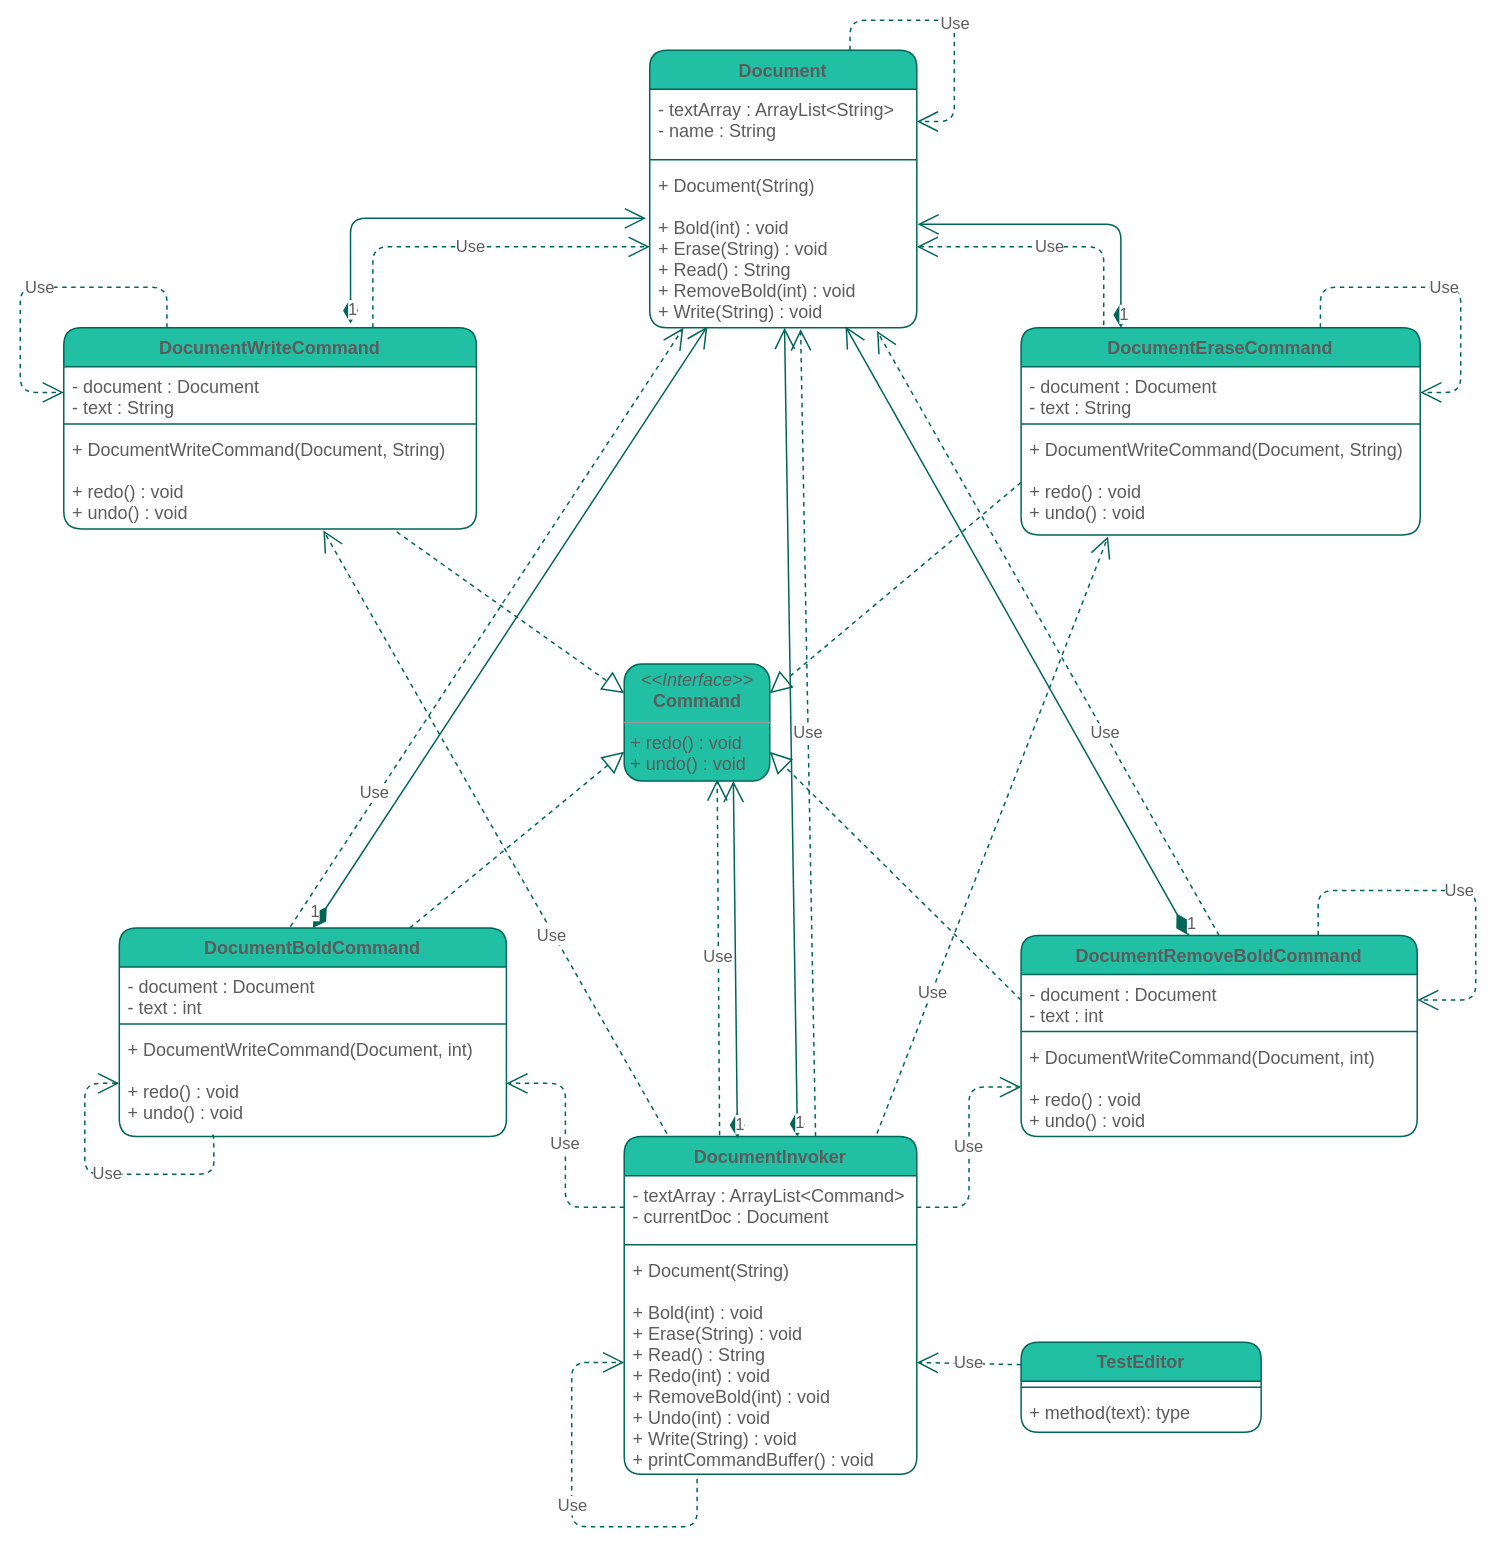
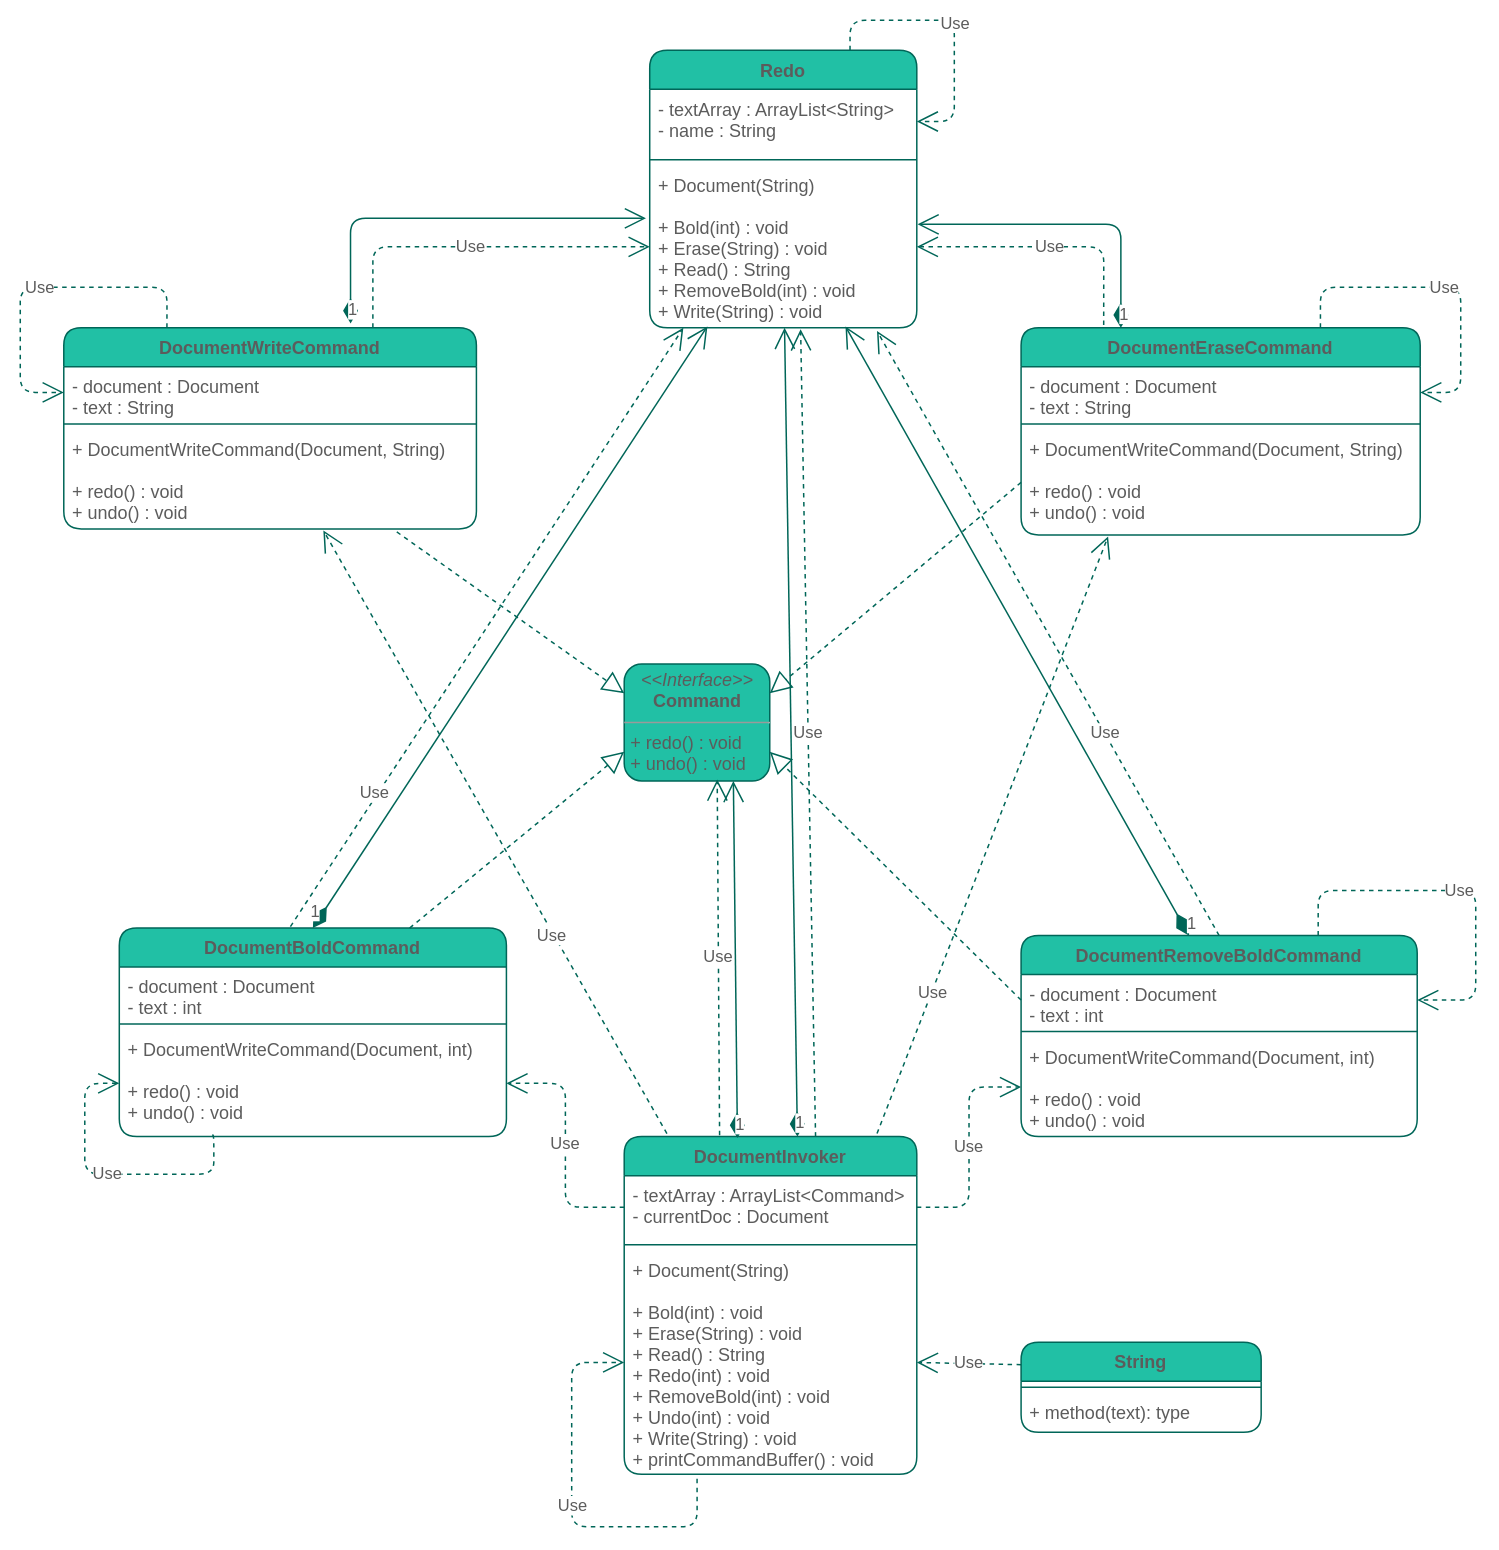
(782, 71) -> (782, 71)
(1140, 1362) -> (1140, 1362)
